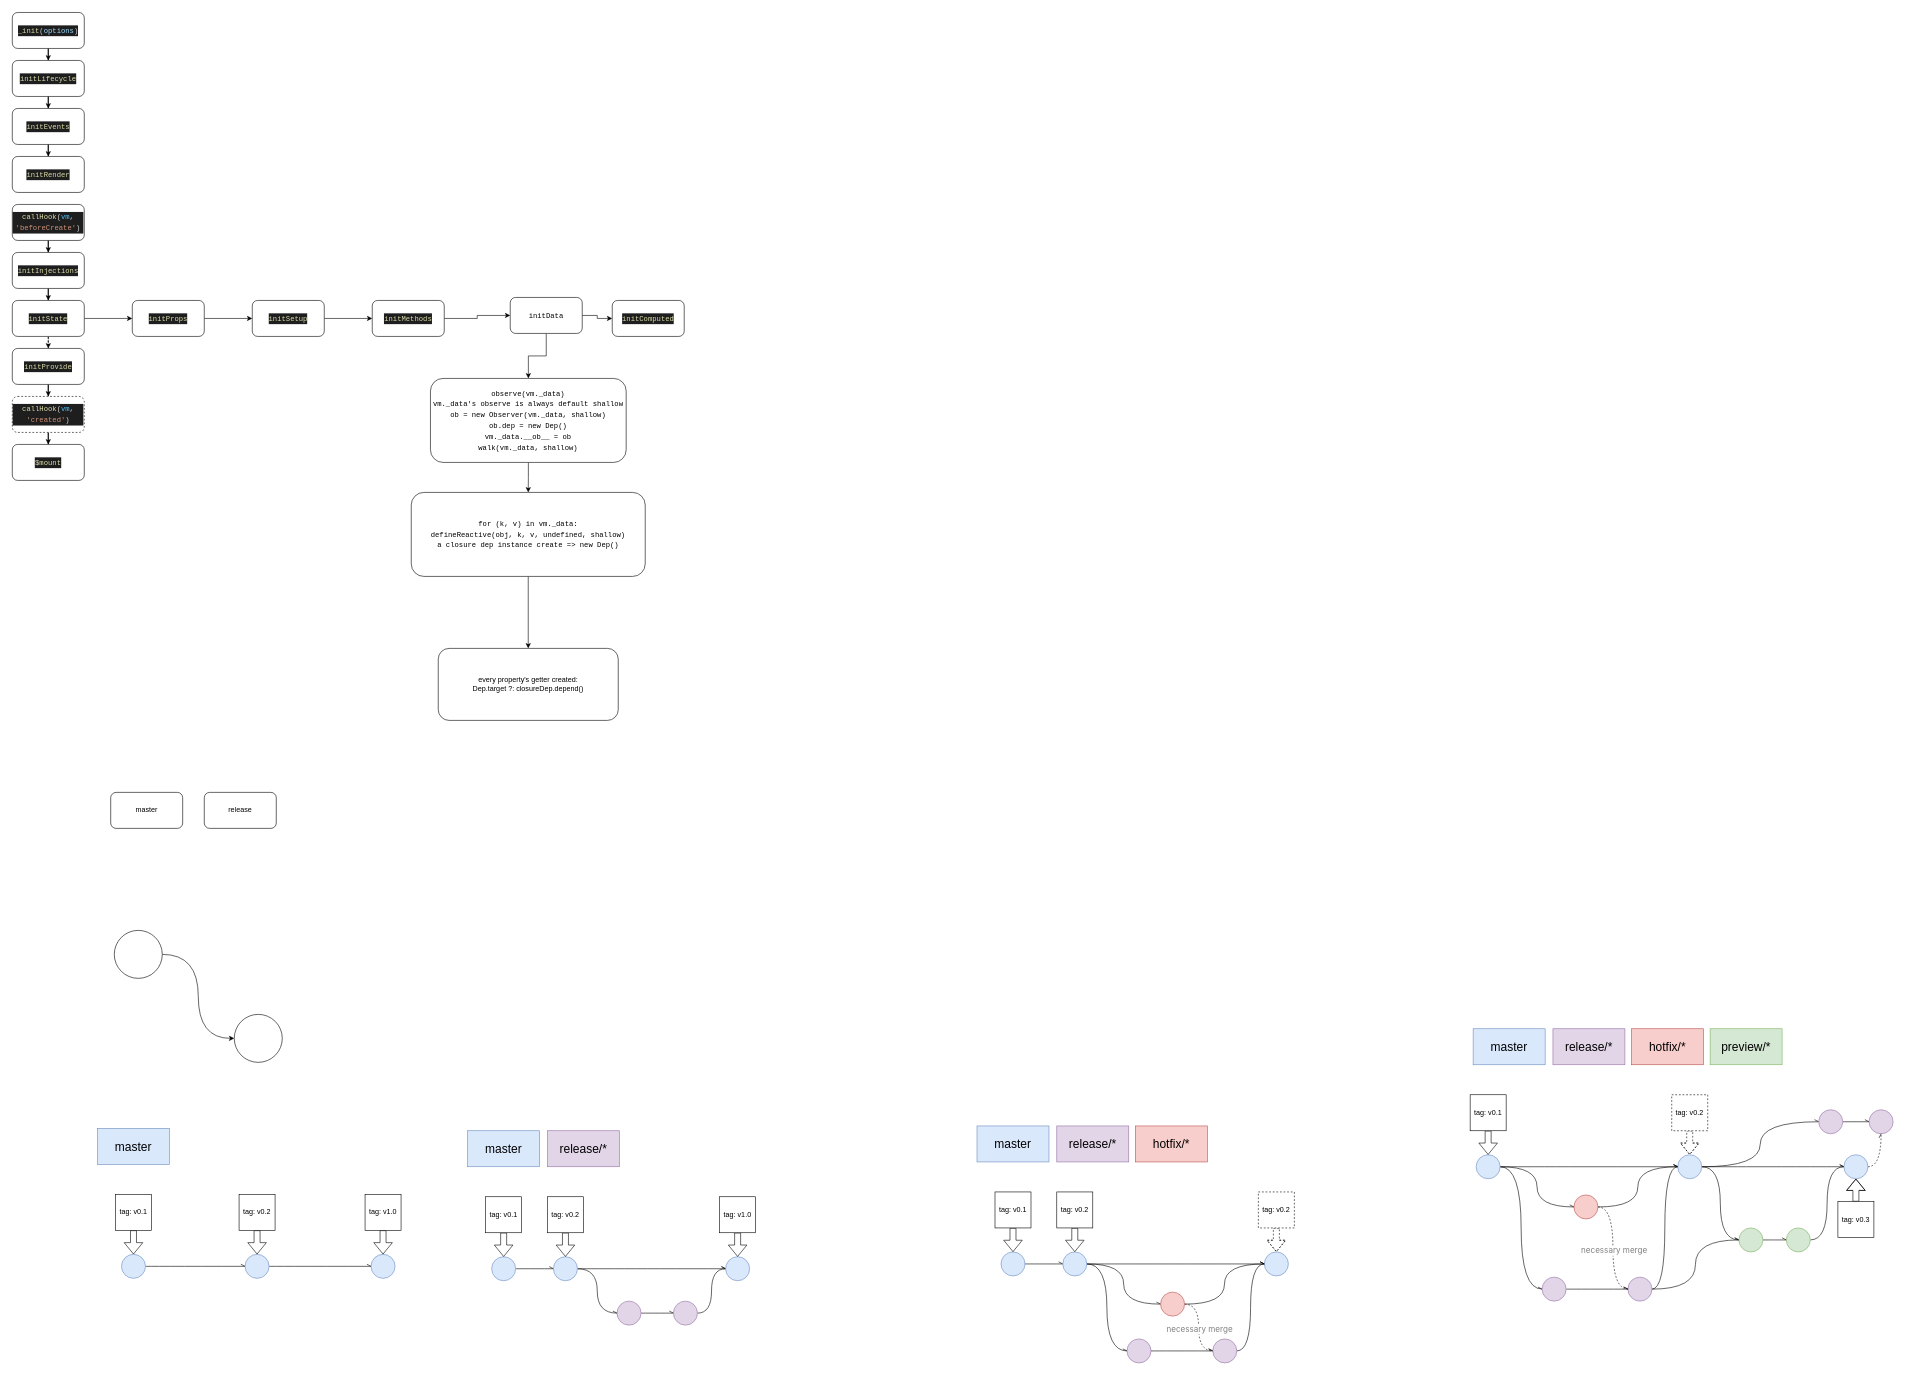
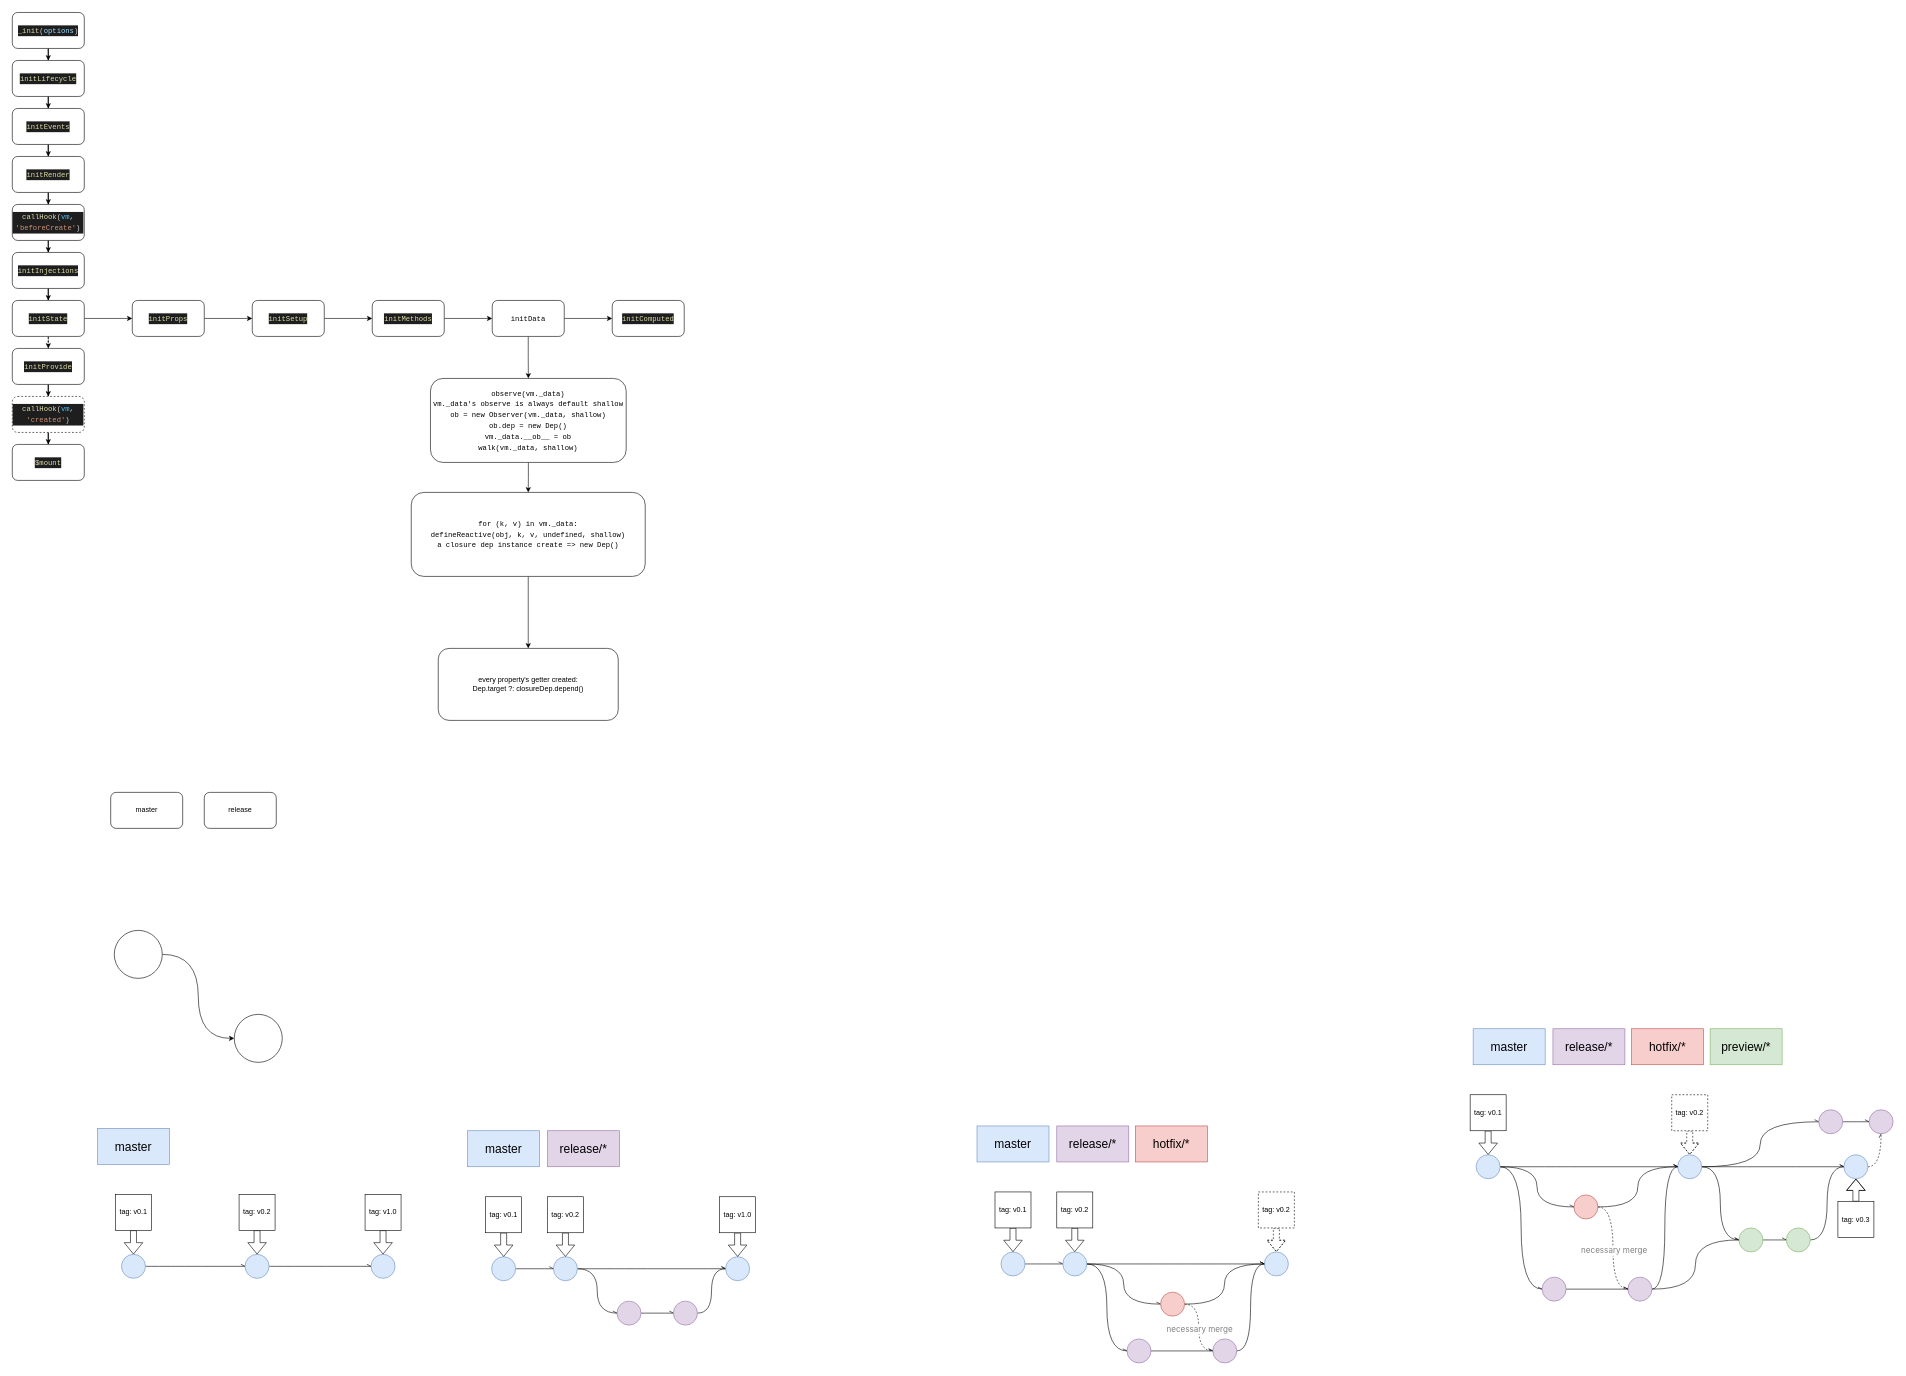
none -> (48, 200)
(546, 315) -> (528, 318)
